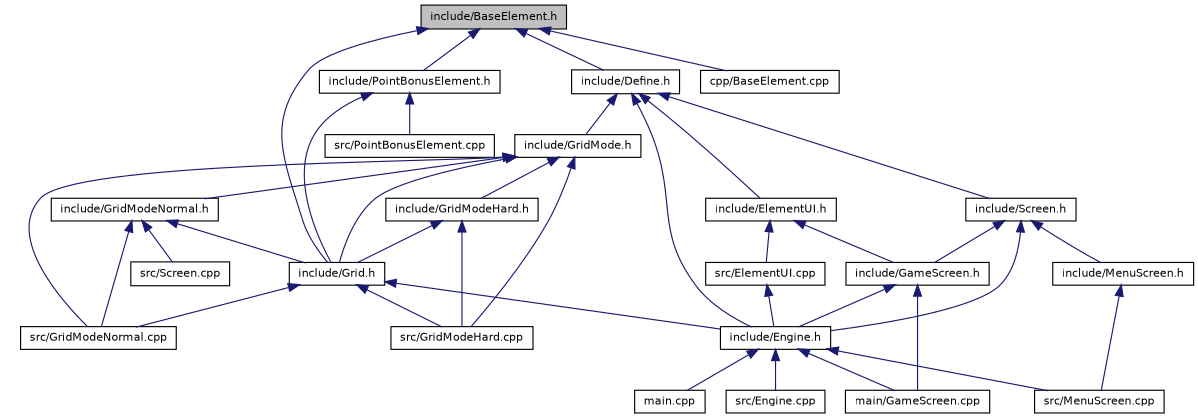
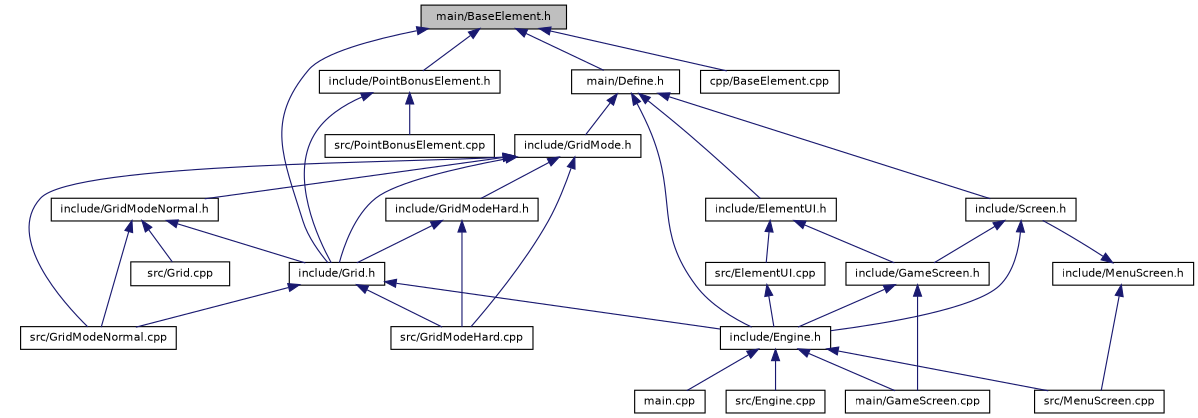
(494, 17) -> (494, 17)
(626, 82) -> (626, 82)
(1071, 246) -> (1073, 238)
(180, 274) -> (180, 274)
